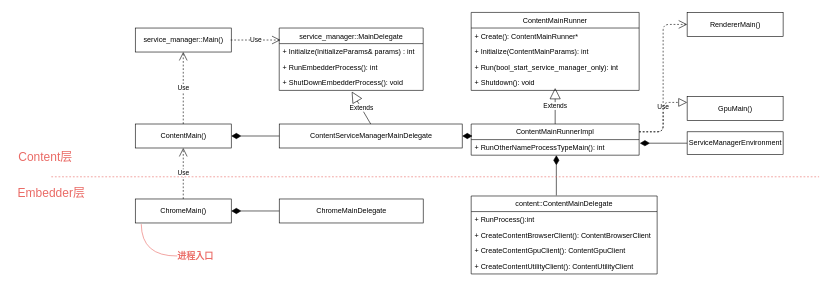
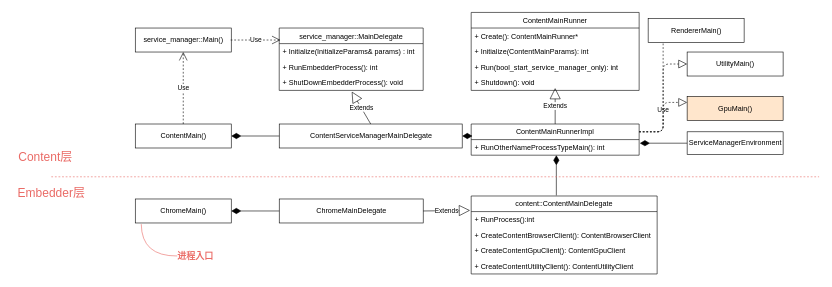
(735, 24) -> (696, 30)
none -> (671, 64)
none -> (735, 64)
(735, 108) -> (735, 108)
(183, 174) -> none
none -> (443, 211)
